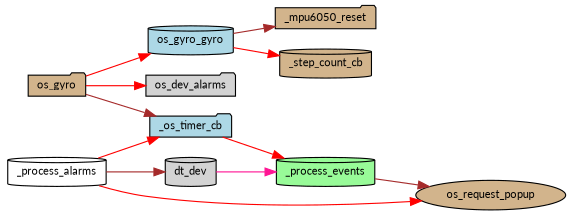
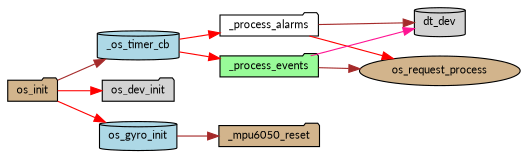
(191, 40) -> (138, 136)
(326, 64) -> none
(57, 86) -> (33, 91)
(191, 86) -> (138, 91)
(191, 127) -> (138, 45)
(123, 149) -> (194, 37)
(57, 172) -> (269, 25)
(241, 172) -> (362, 42)
(326, 172) -> (269, 66)
(491, 195) -> (440, 71)
